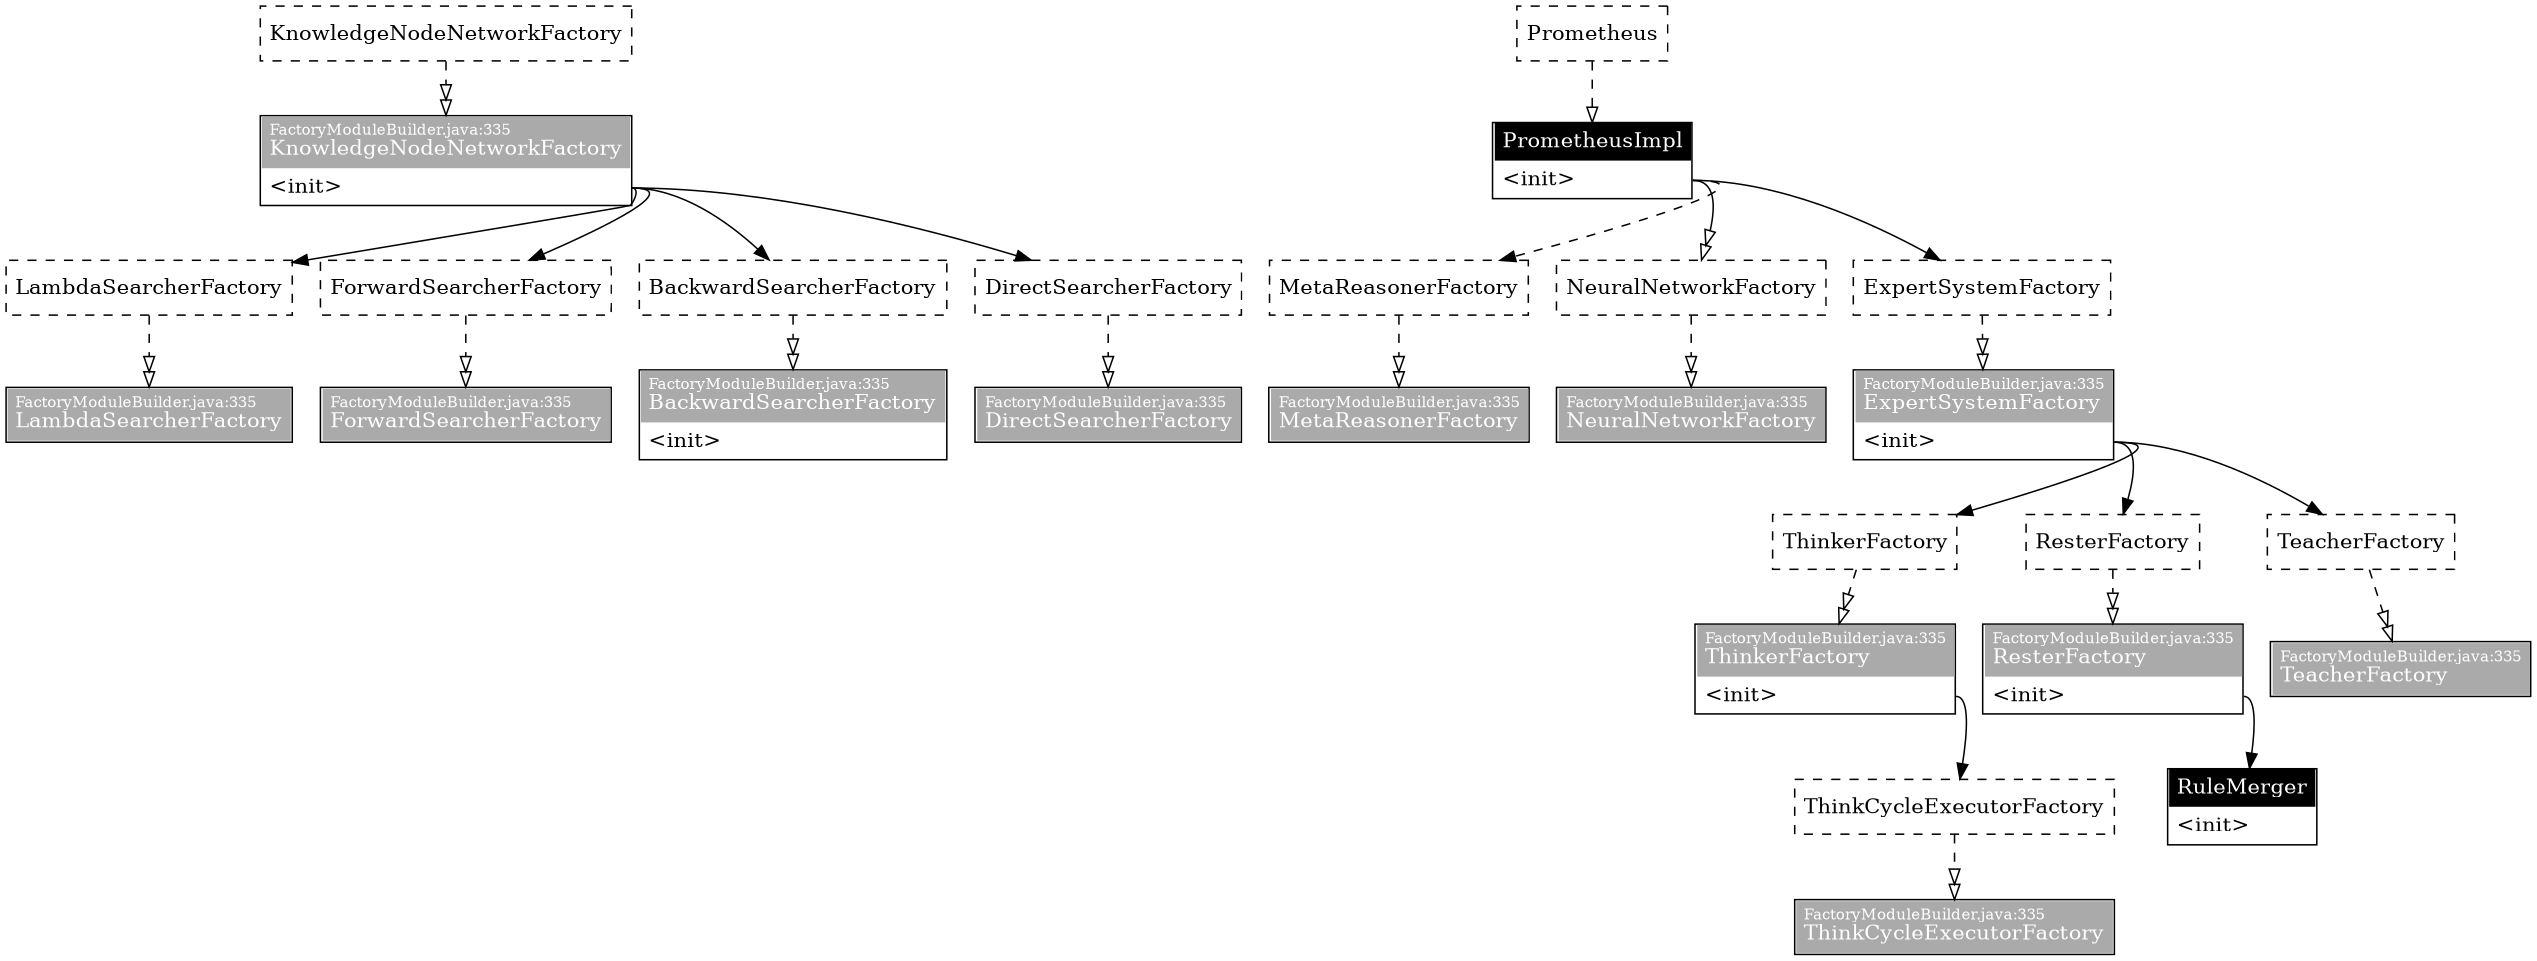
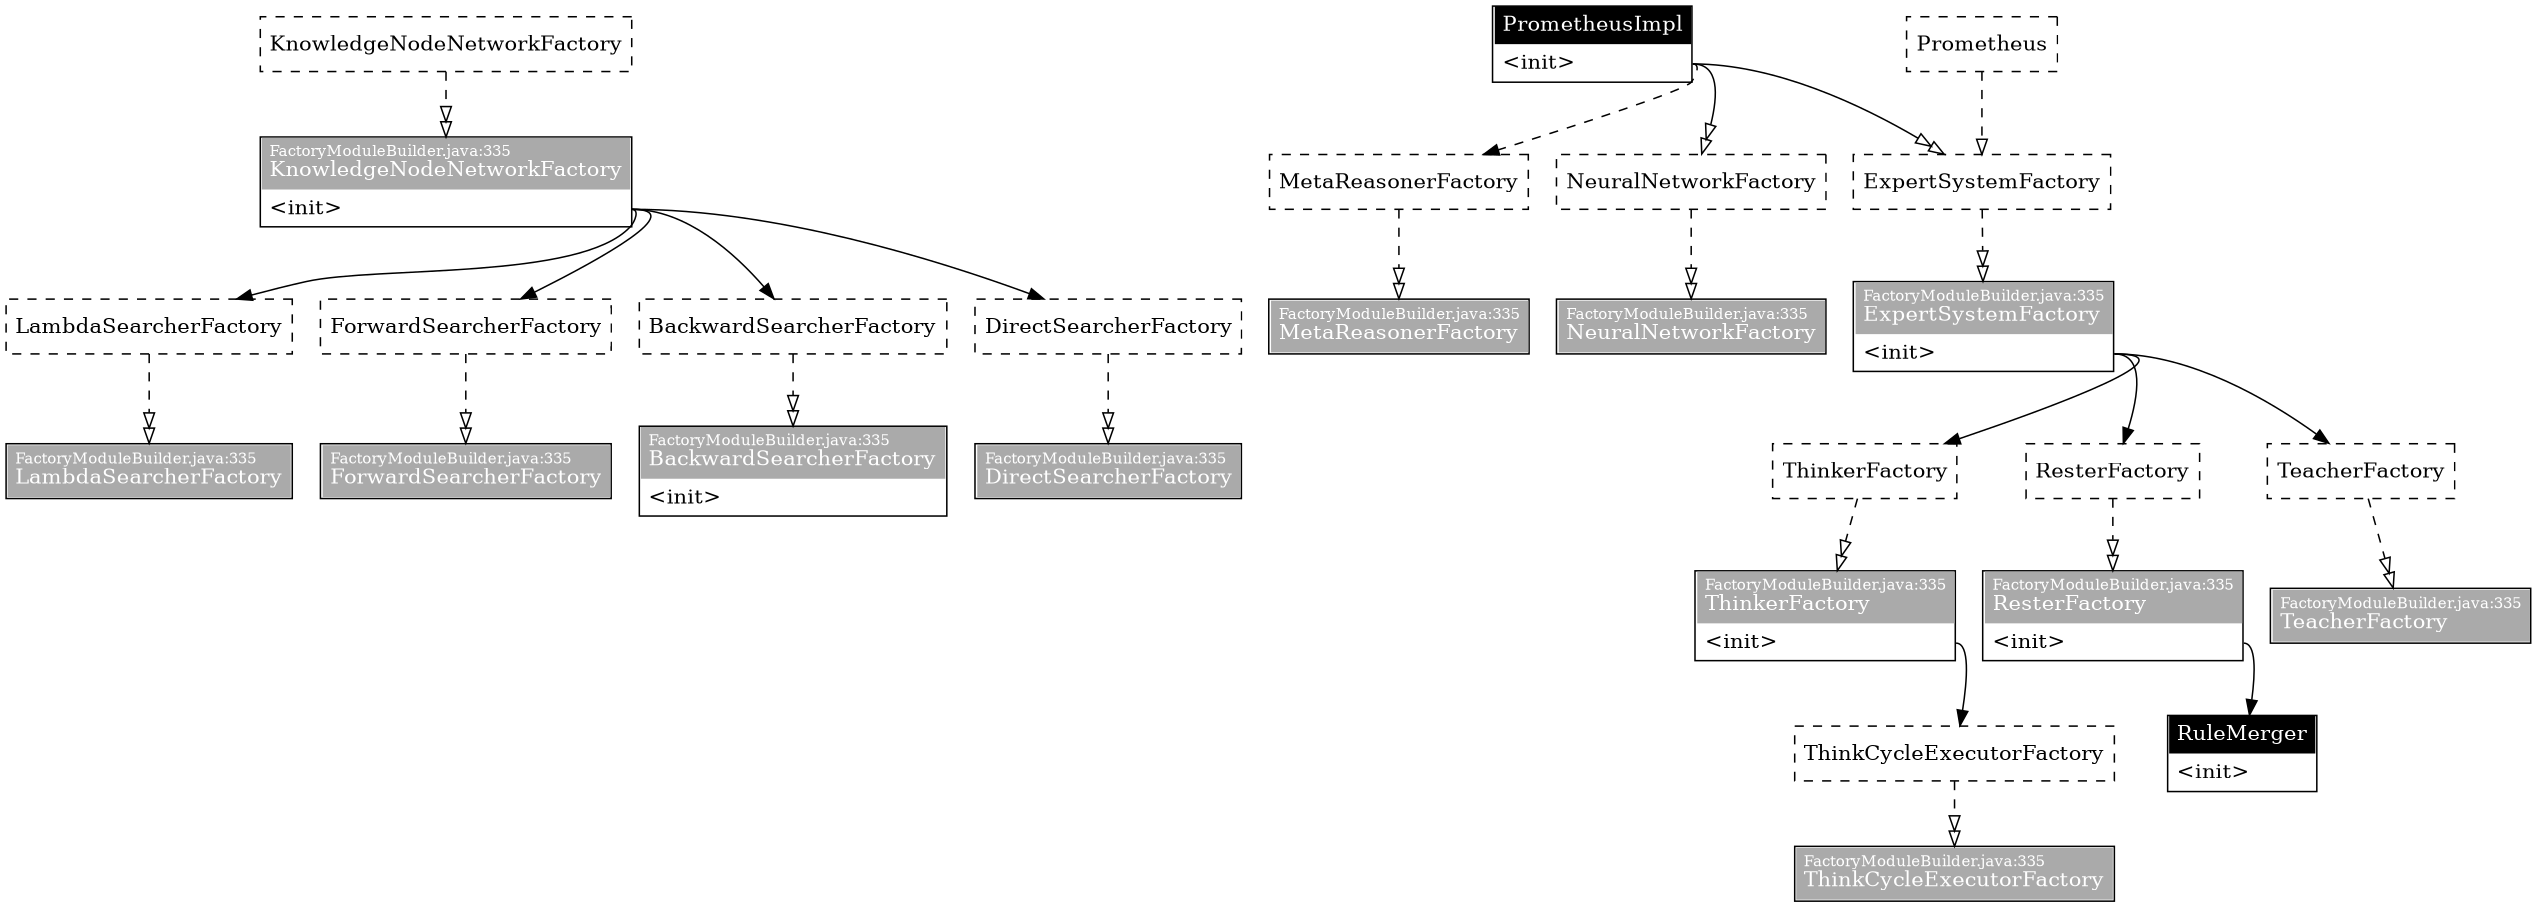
(1592, 84) -> (1982, 105)
(1814, 203) -> (1810, 87)
